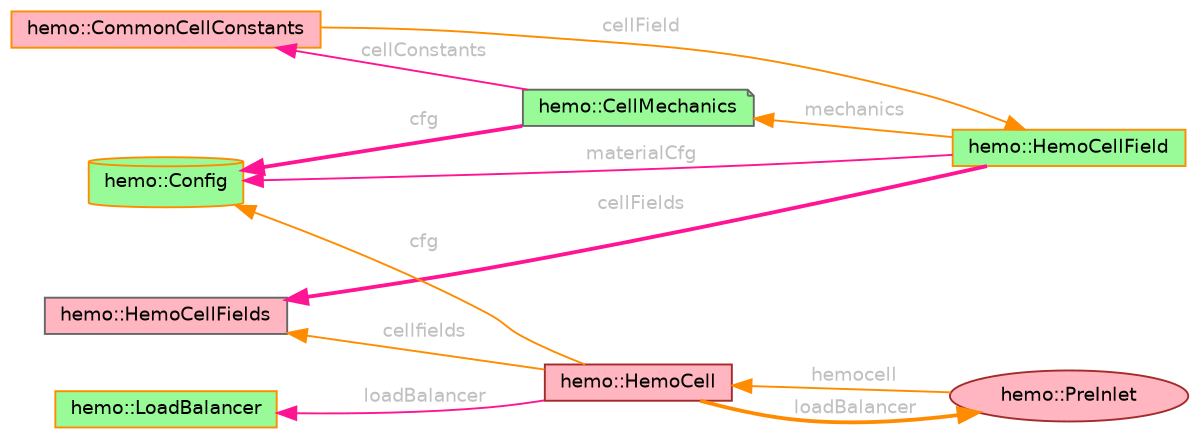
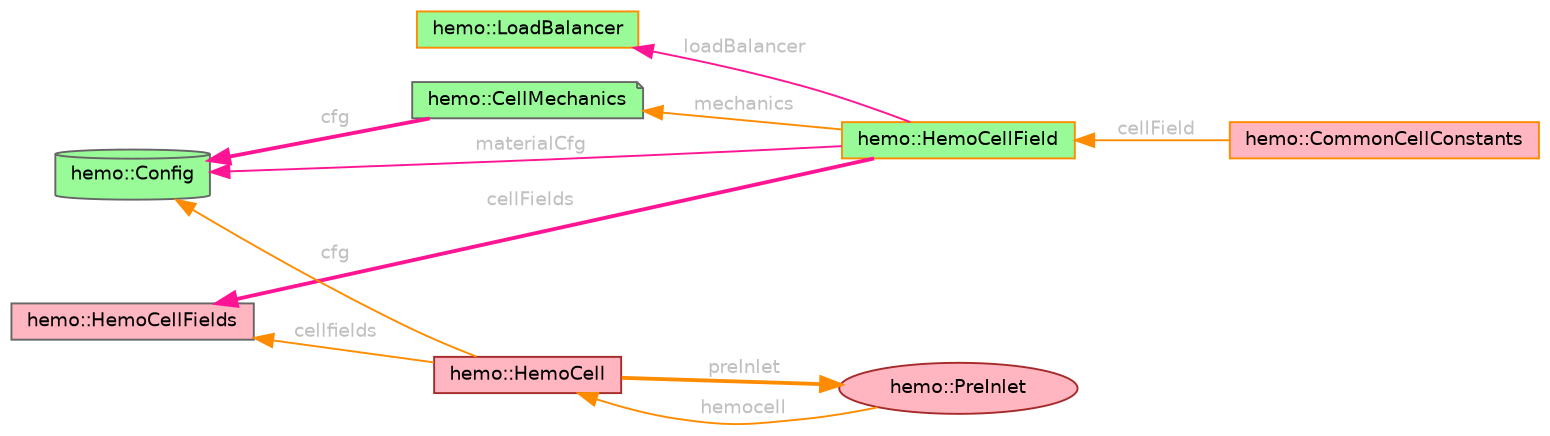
(412, 70) -> none
(166, 182) -> (133, 175)
(852, 408) -> (741, 368)
(421, 412) -> (783, 81)
